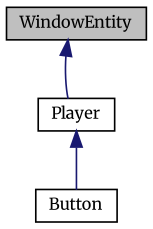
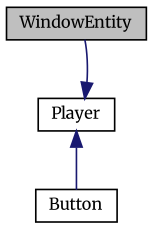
(66, 77) -> (87, 61)
